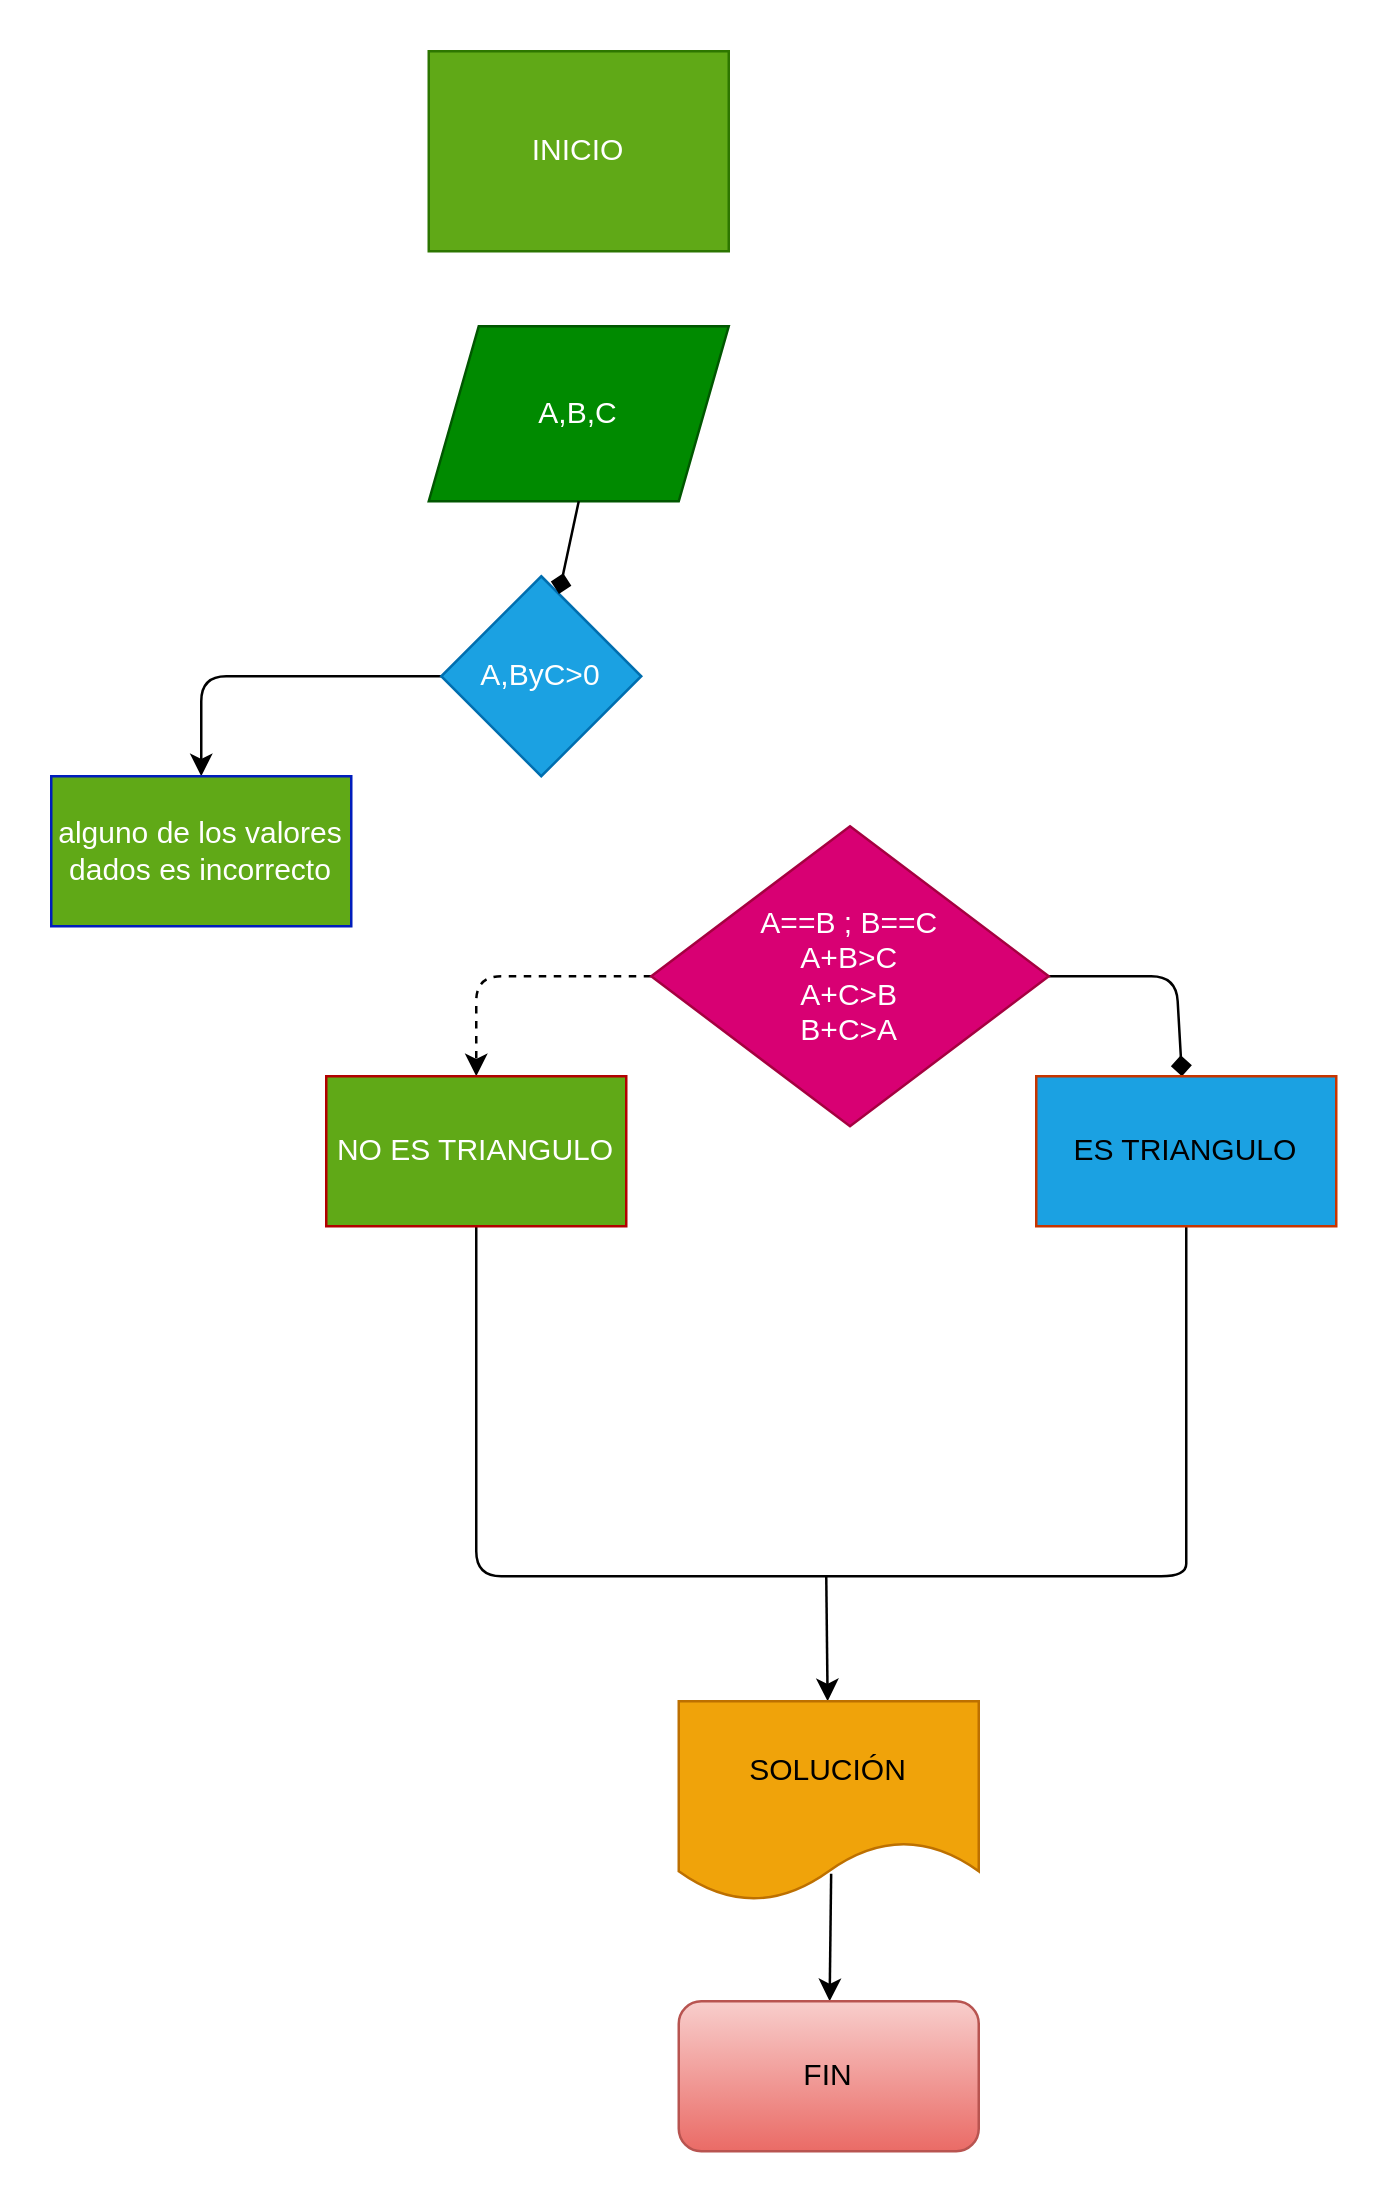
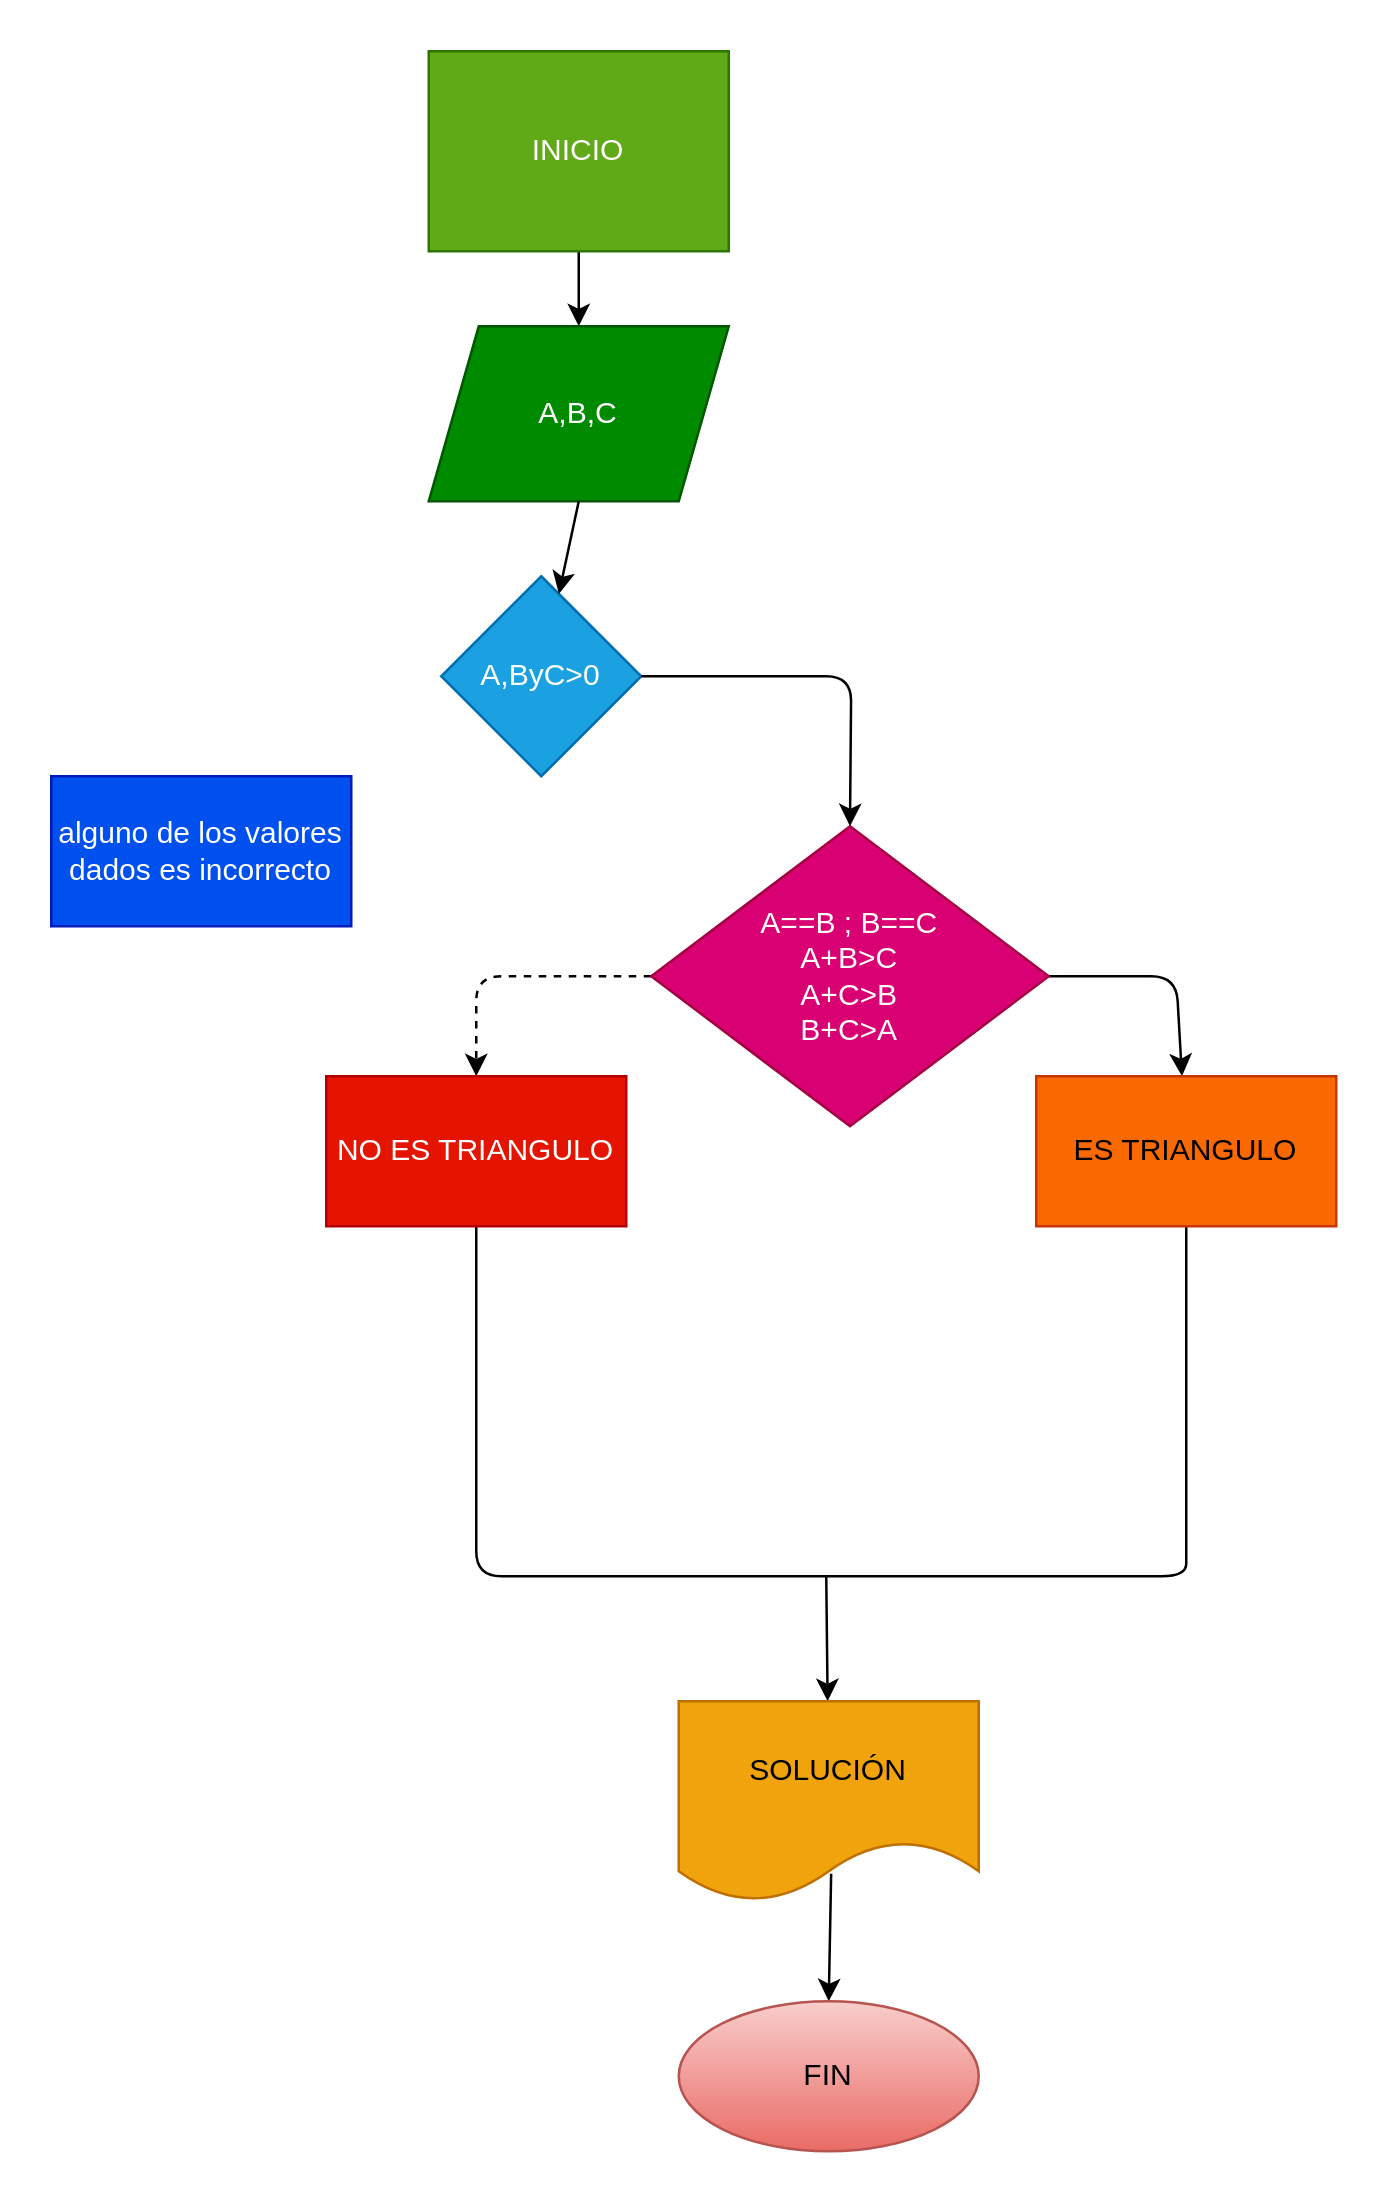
none -> (579, 280)
(563, 574) -> (563, 575)
(287, 676) -> none
none -> (805, 676)
(201, 851) -> (201, 851)
(1181, 1056) -> (1181, 1057)
(476, 1151) -> (476, 1151)
(1186, 1151) -> (1186, 1151)
(829, 2076) -> (829, 2076)
